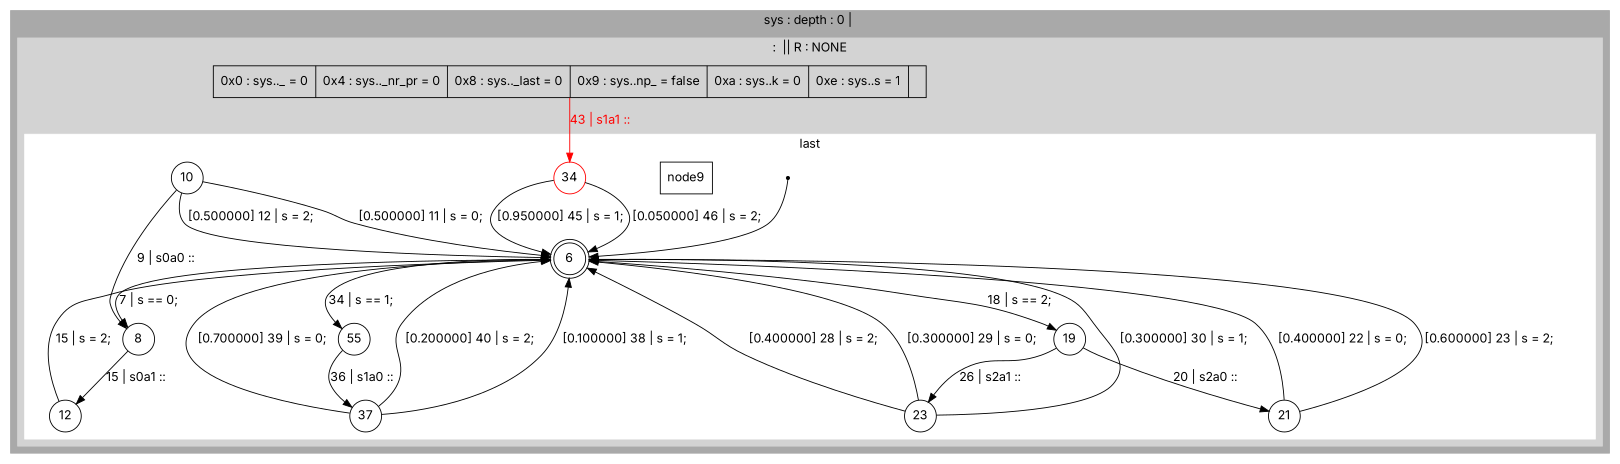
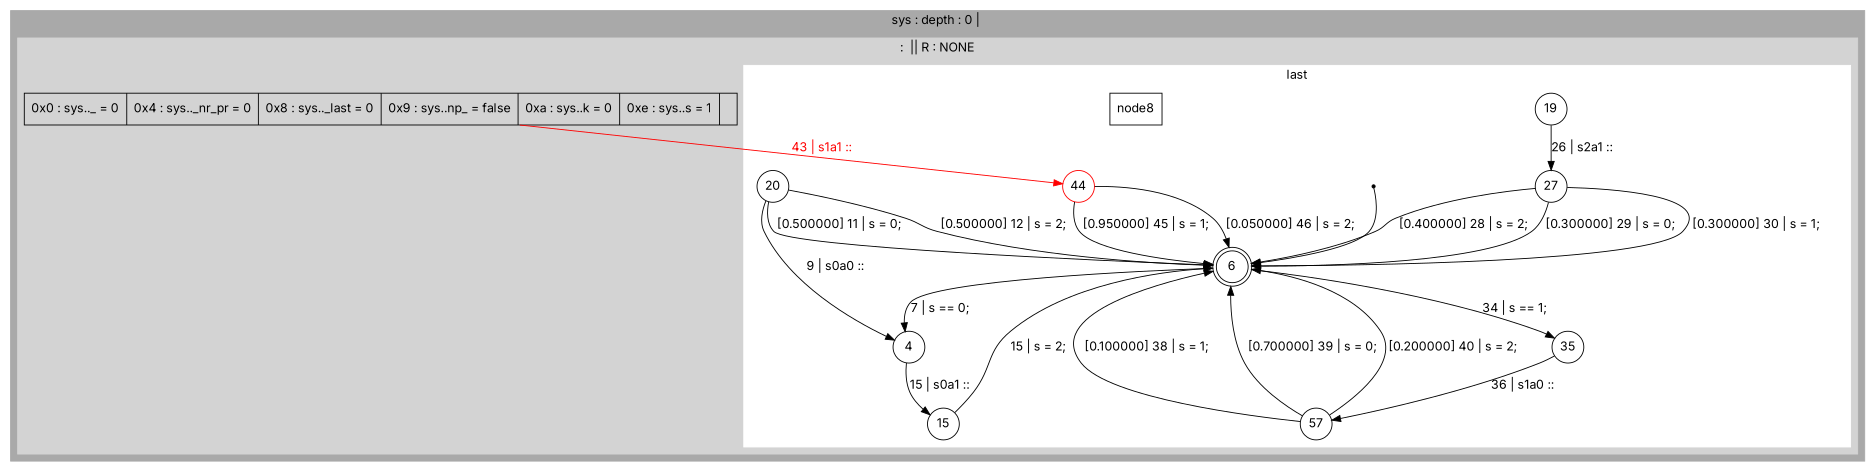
(187, 178) -> (773, 186)
(570, 178) -> (1079, 186)
(686, 178) -> (1136, 109)
(821, 282) -> none
(139, 339) -> (909, 347)
(354, 339) -> (1568, 347)
(65, 416) -> (943, 424)
(366, 416) -> (1316, 424)
(920, 416) -> (1551, 186)
(1284, 416) -> none
